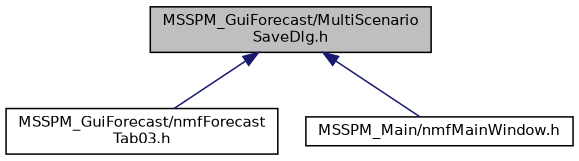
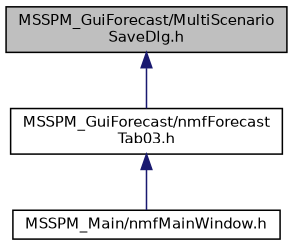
(378, 89) -> (146, 190)
